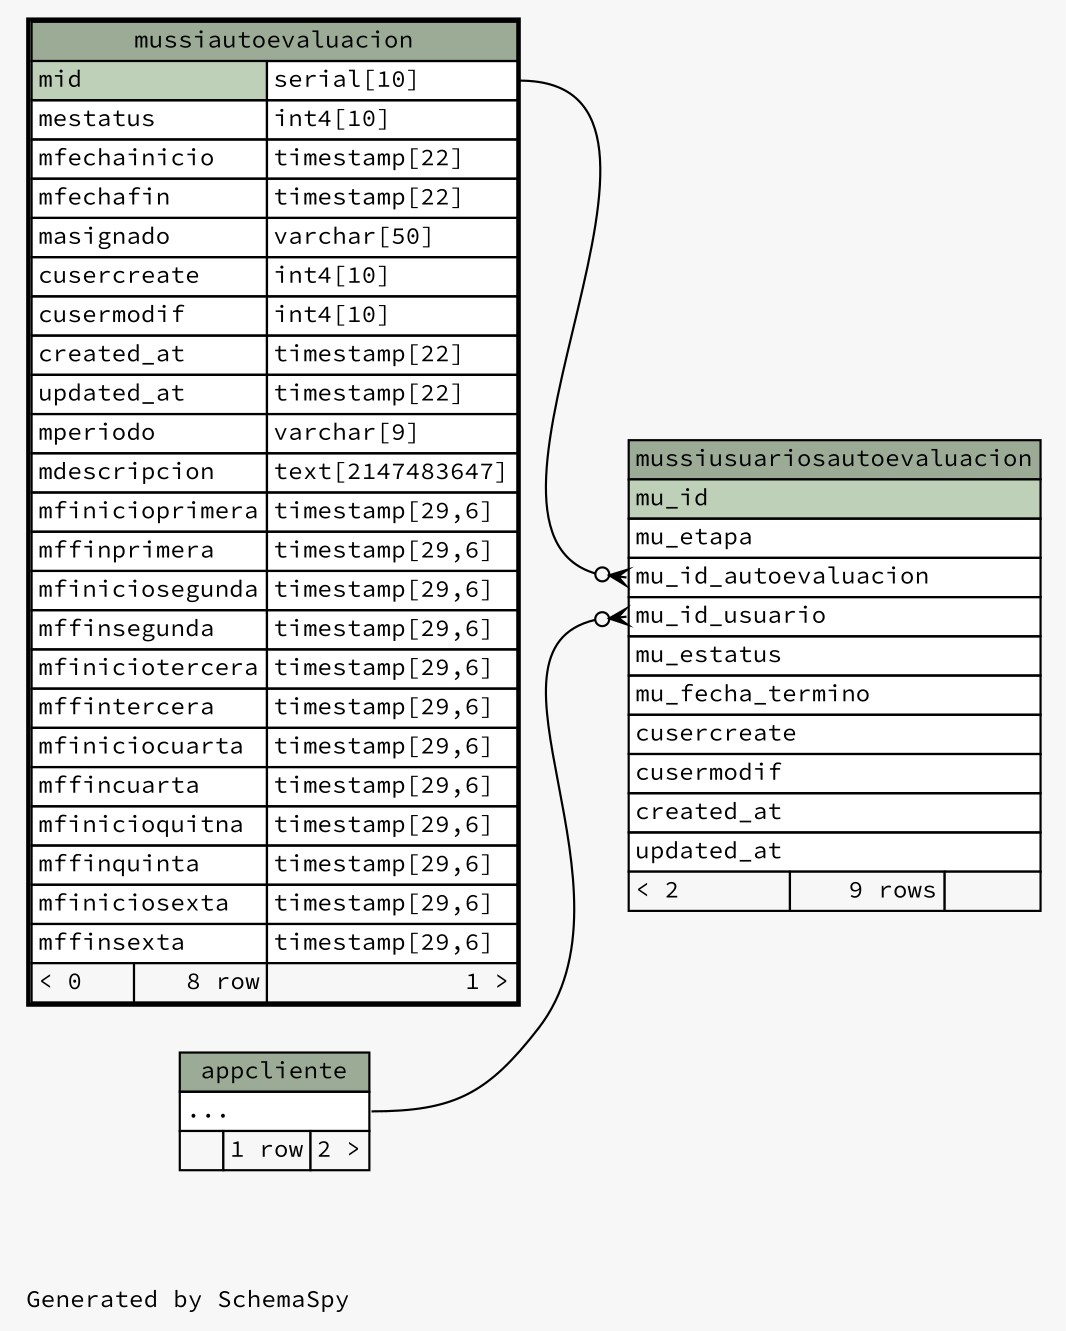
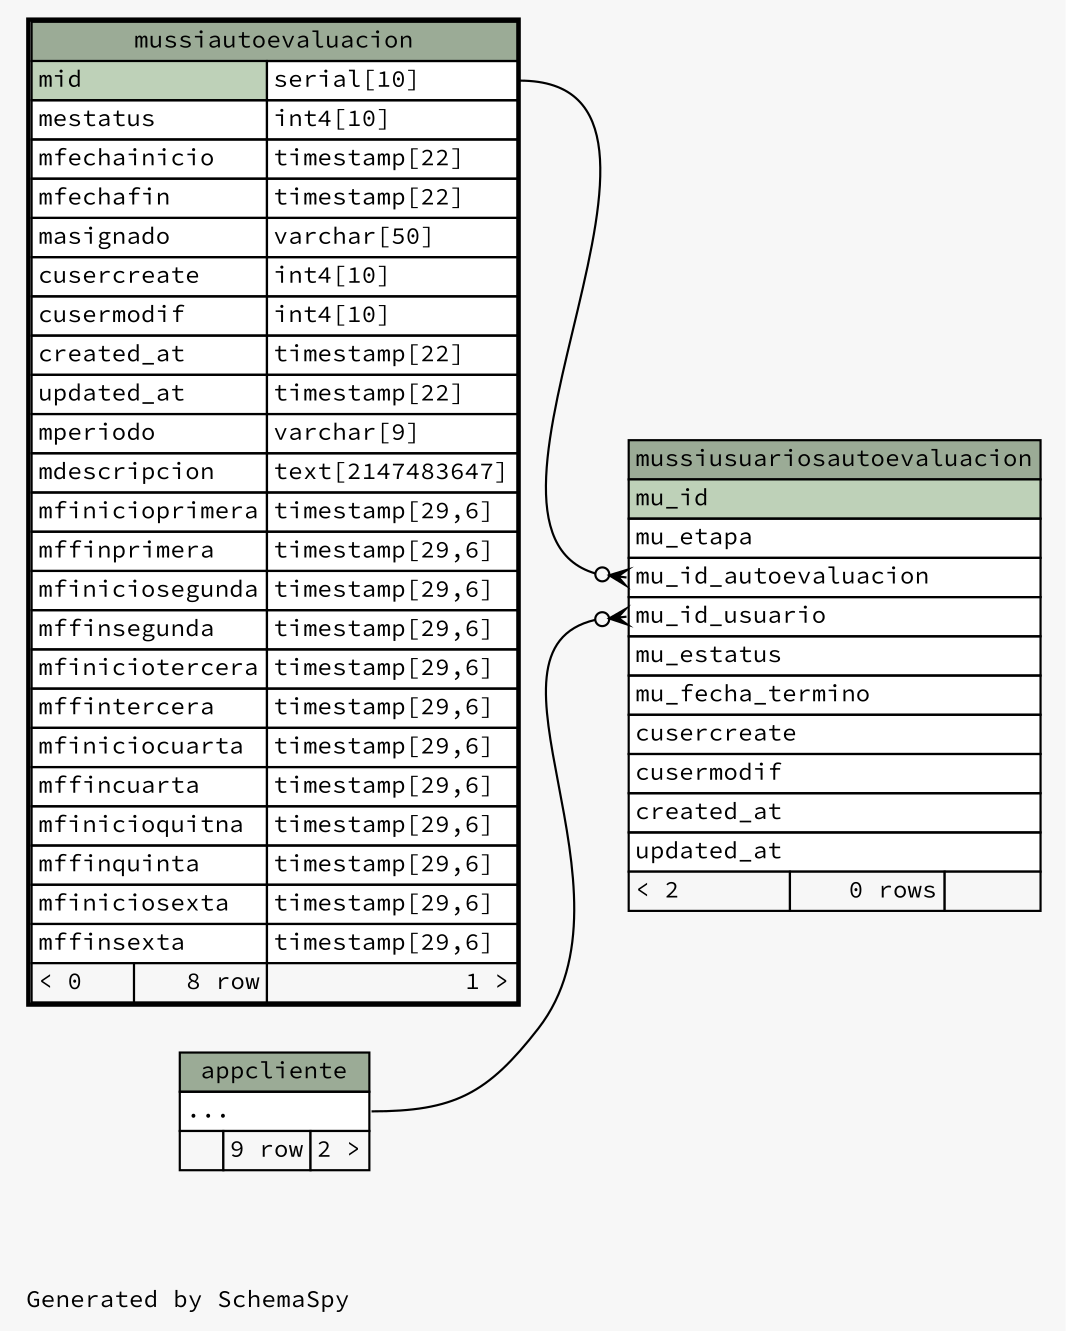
(893, 890) -> (893, 890)
(267, 1150) -> (267, 1150)
